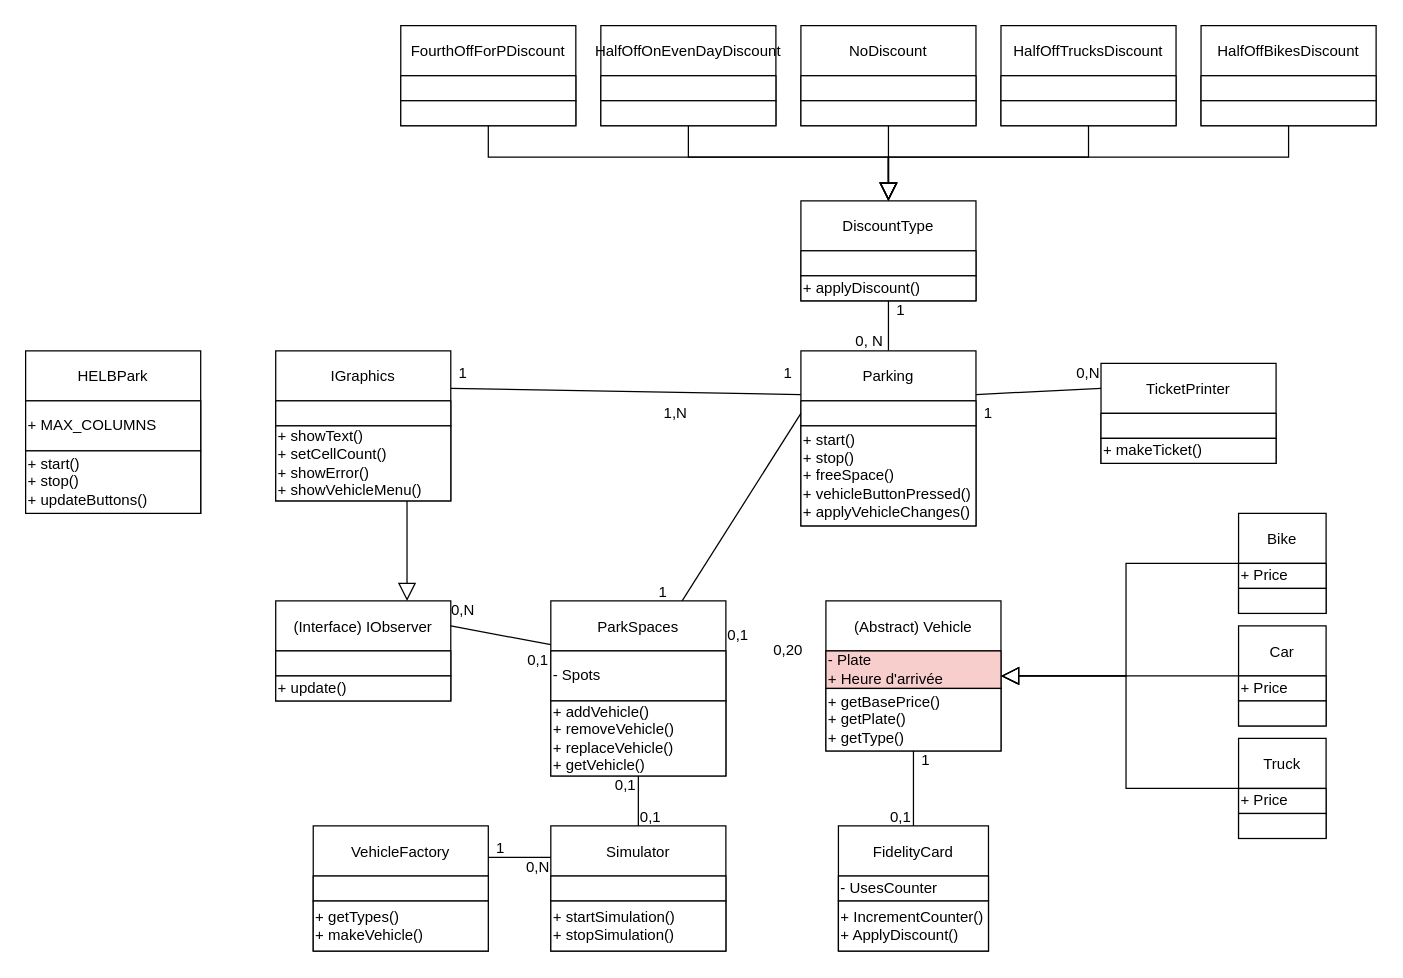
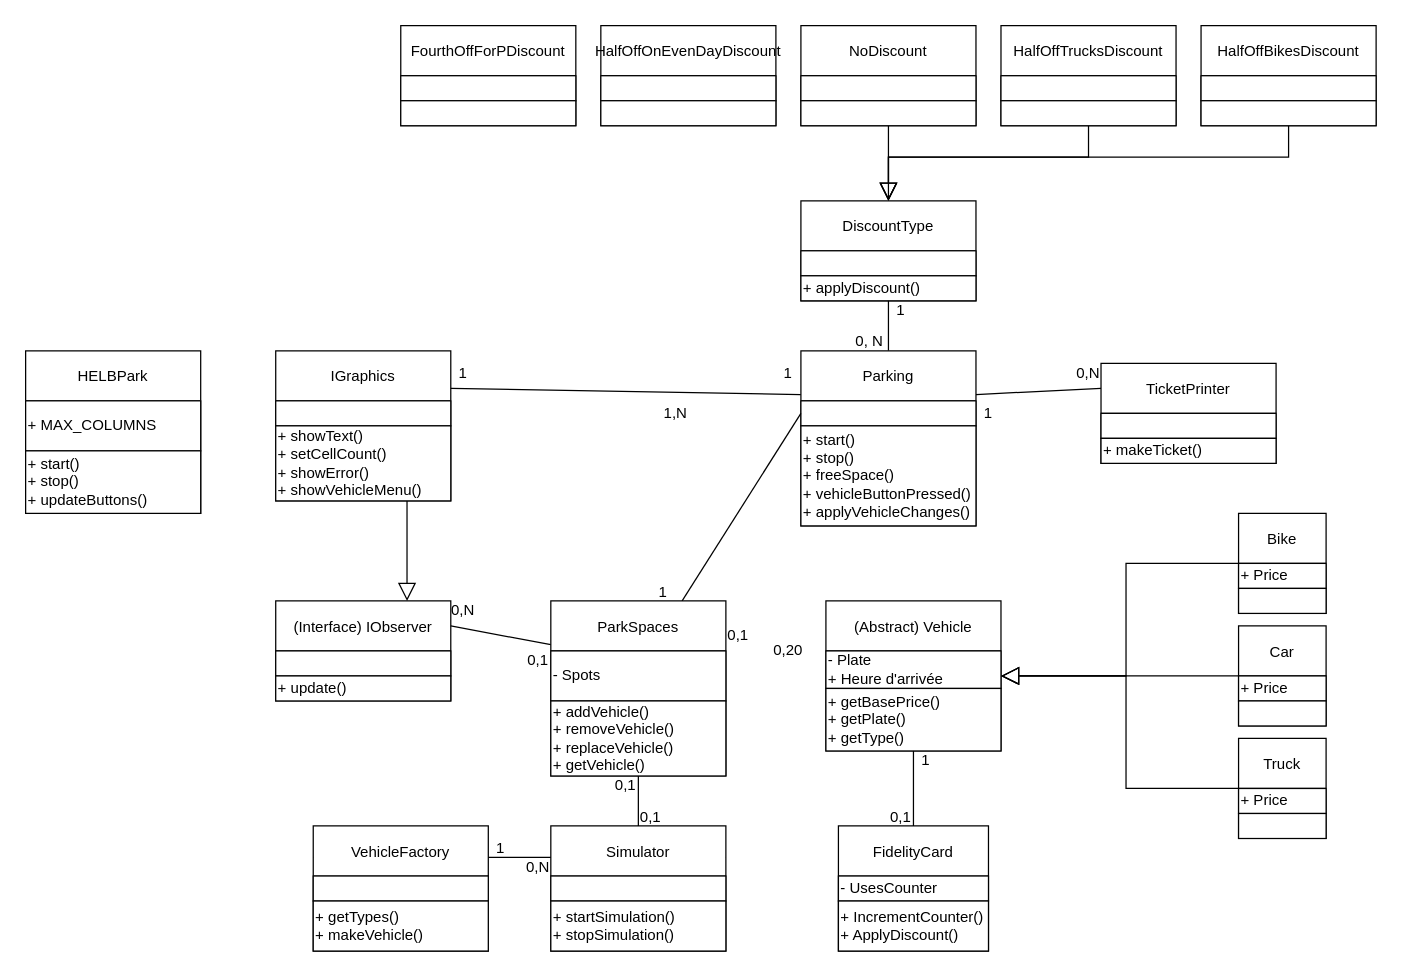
(688, 141) -> none
(573, 157) -> none
(888, 183) -> (888, 191)
(913, 669) -> (913, 669)
